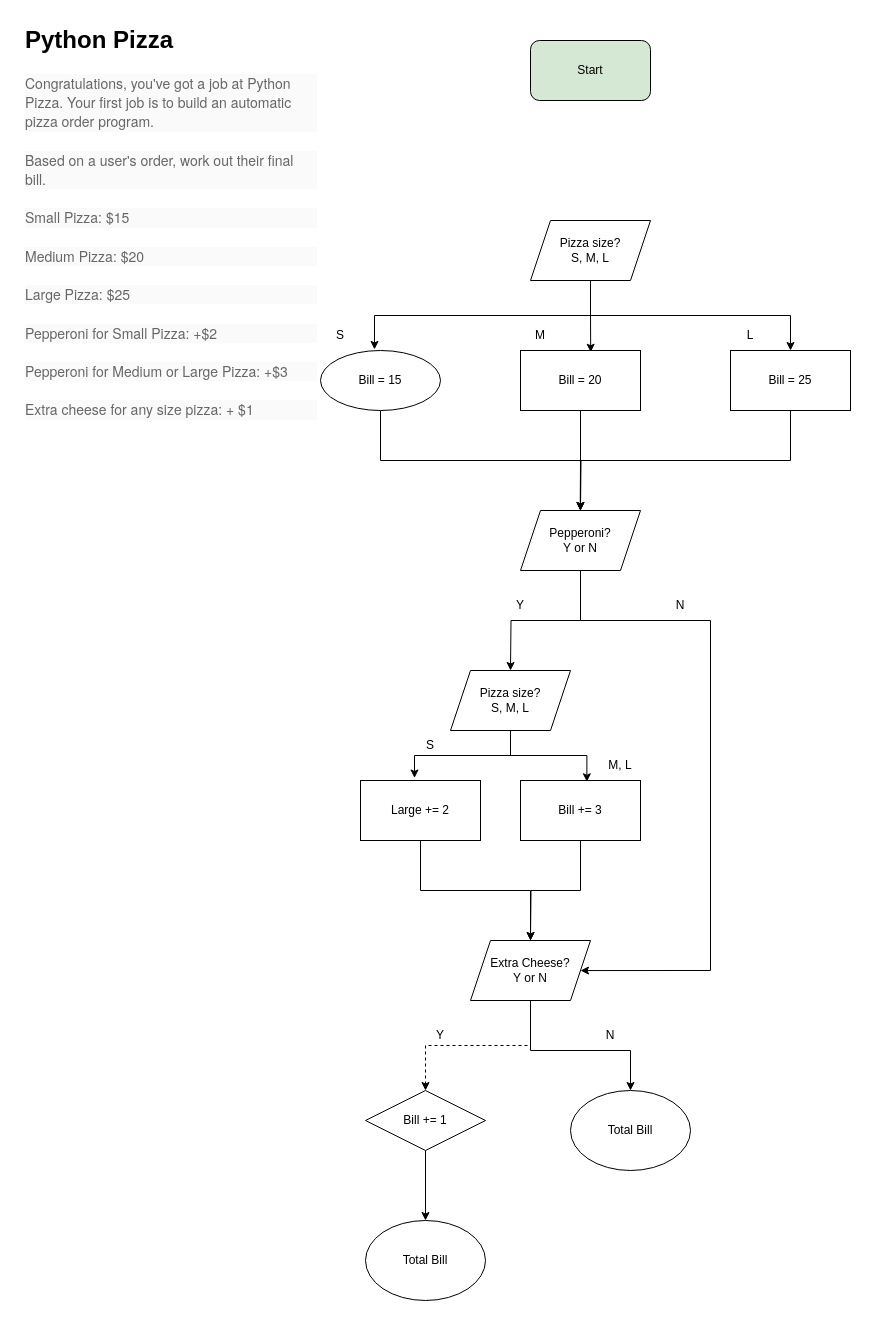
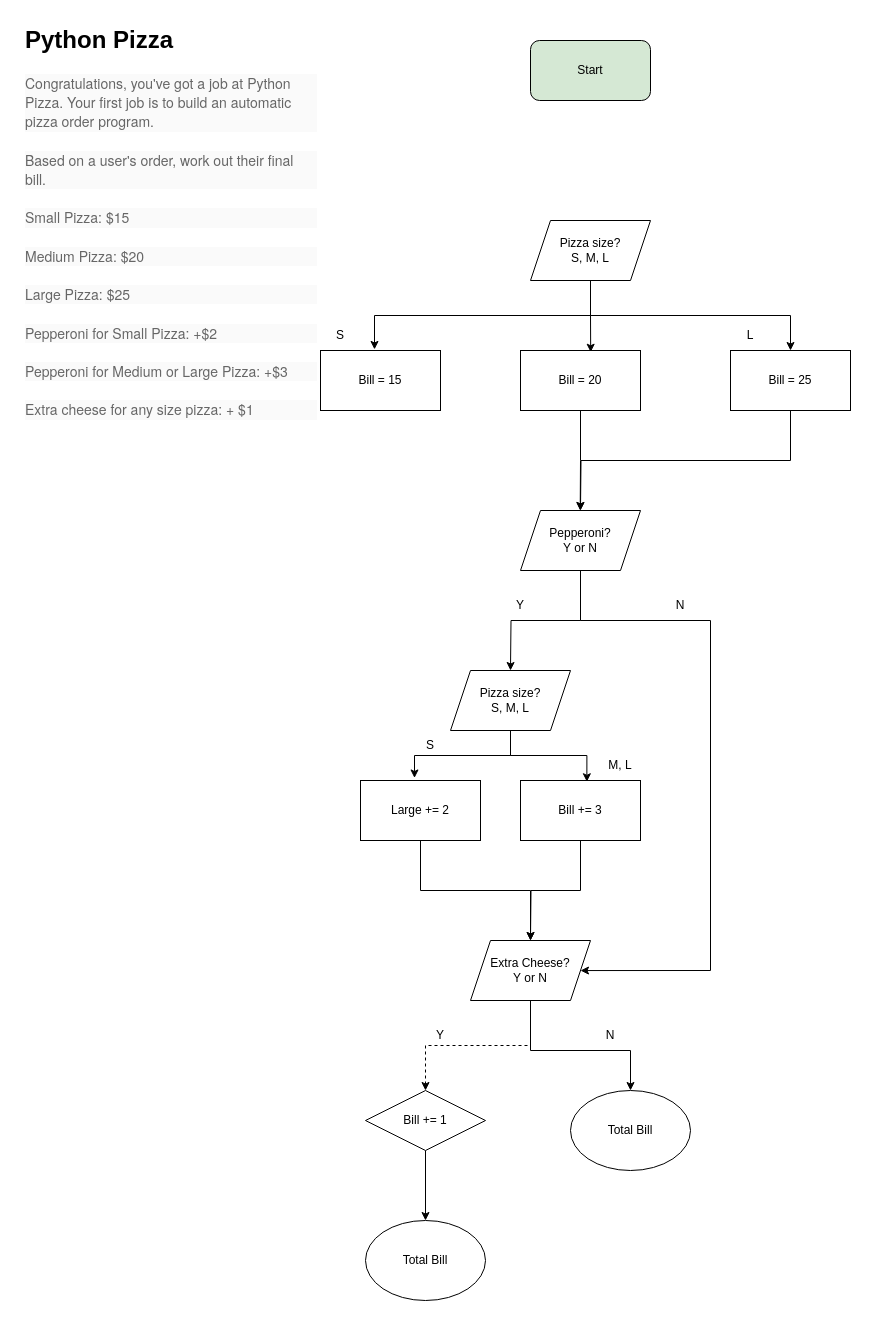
(541, 336) -> none
(381, 381) -> (381, 381)
(455, 461) -> none
